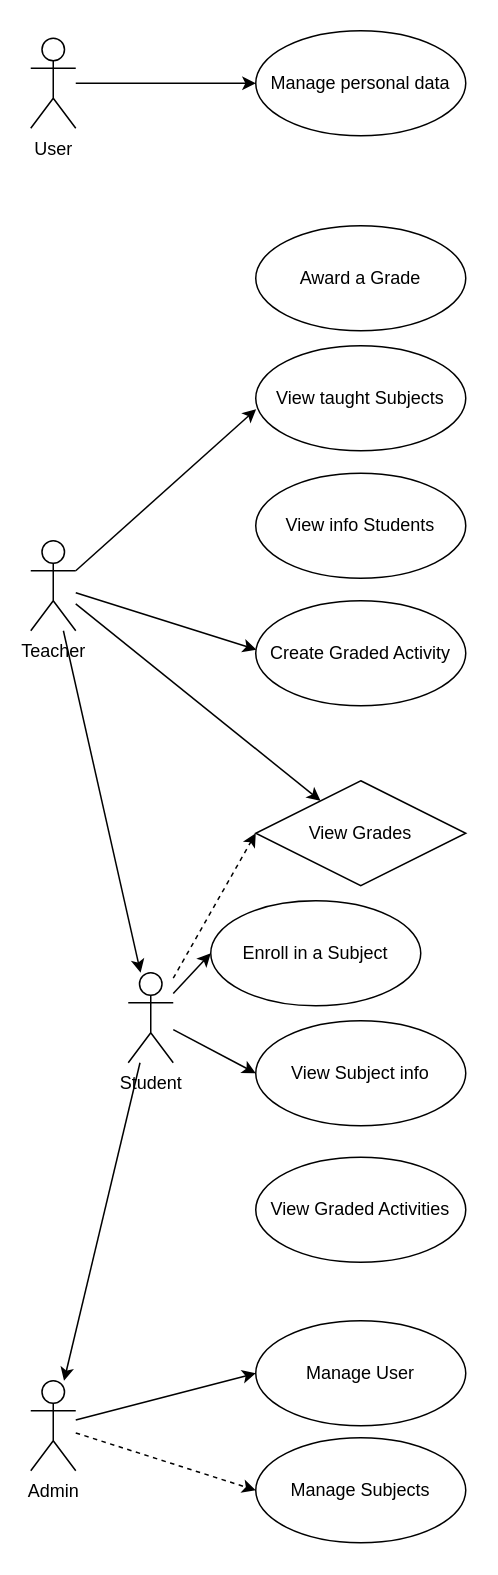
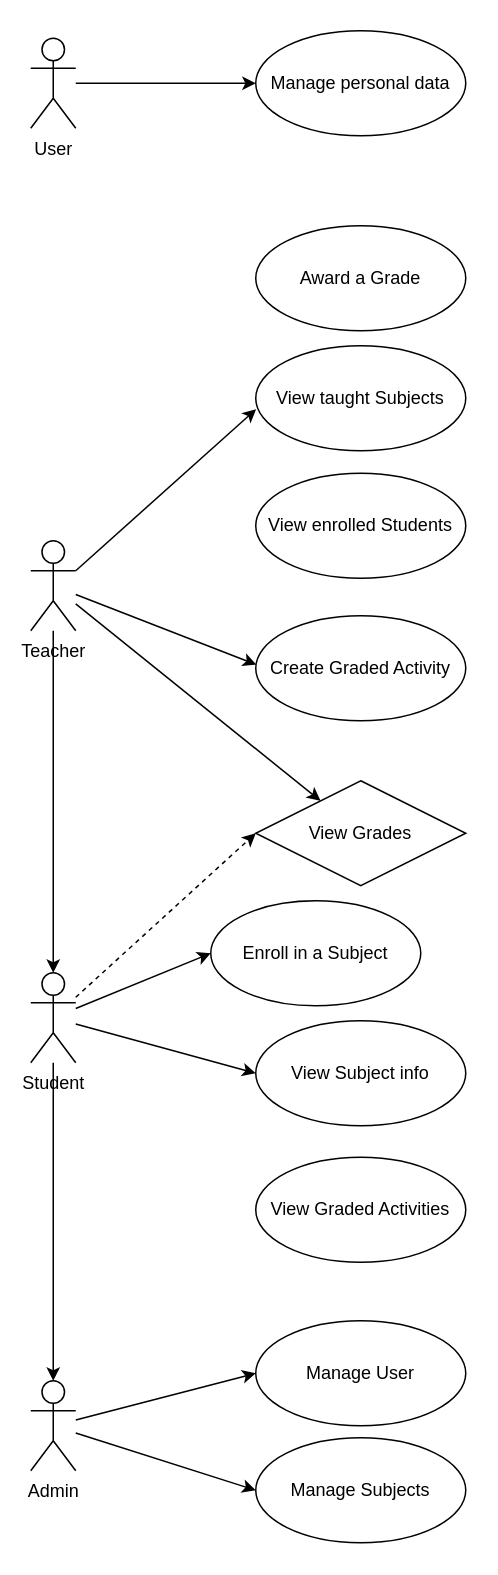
(361, 526) -> (361, 526)
(361, 653) -> (361, 668)
(151, 1018) -> (53, 1018)
(162, 1460) -> (162, 1460)
